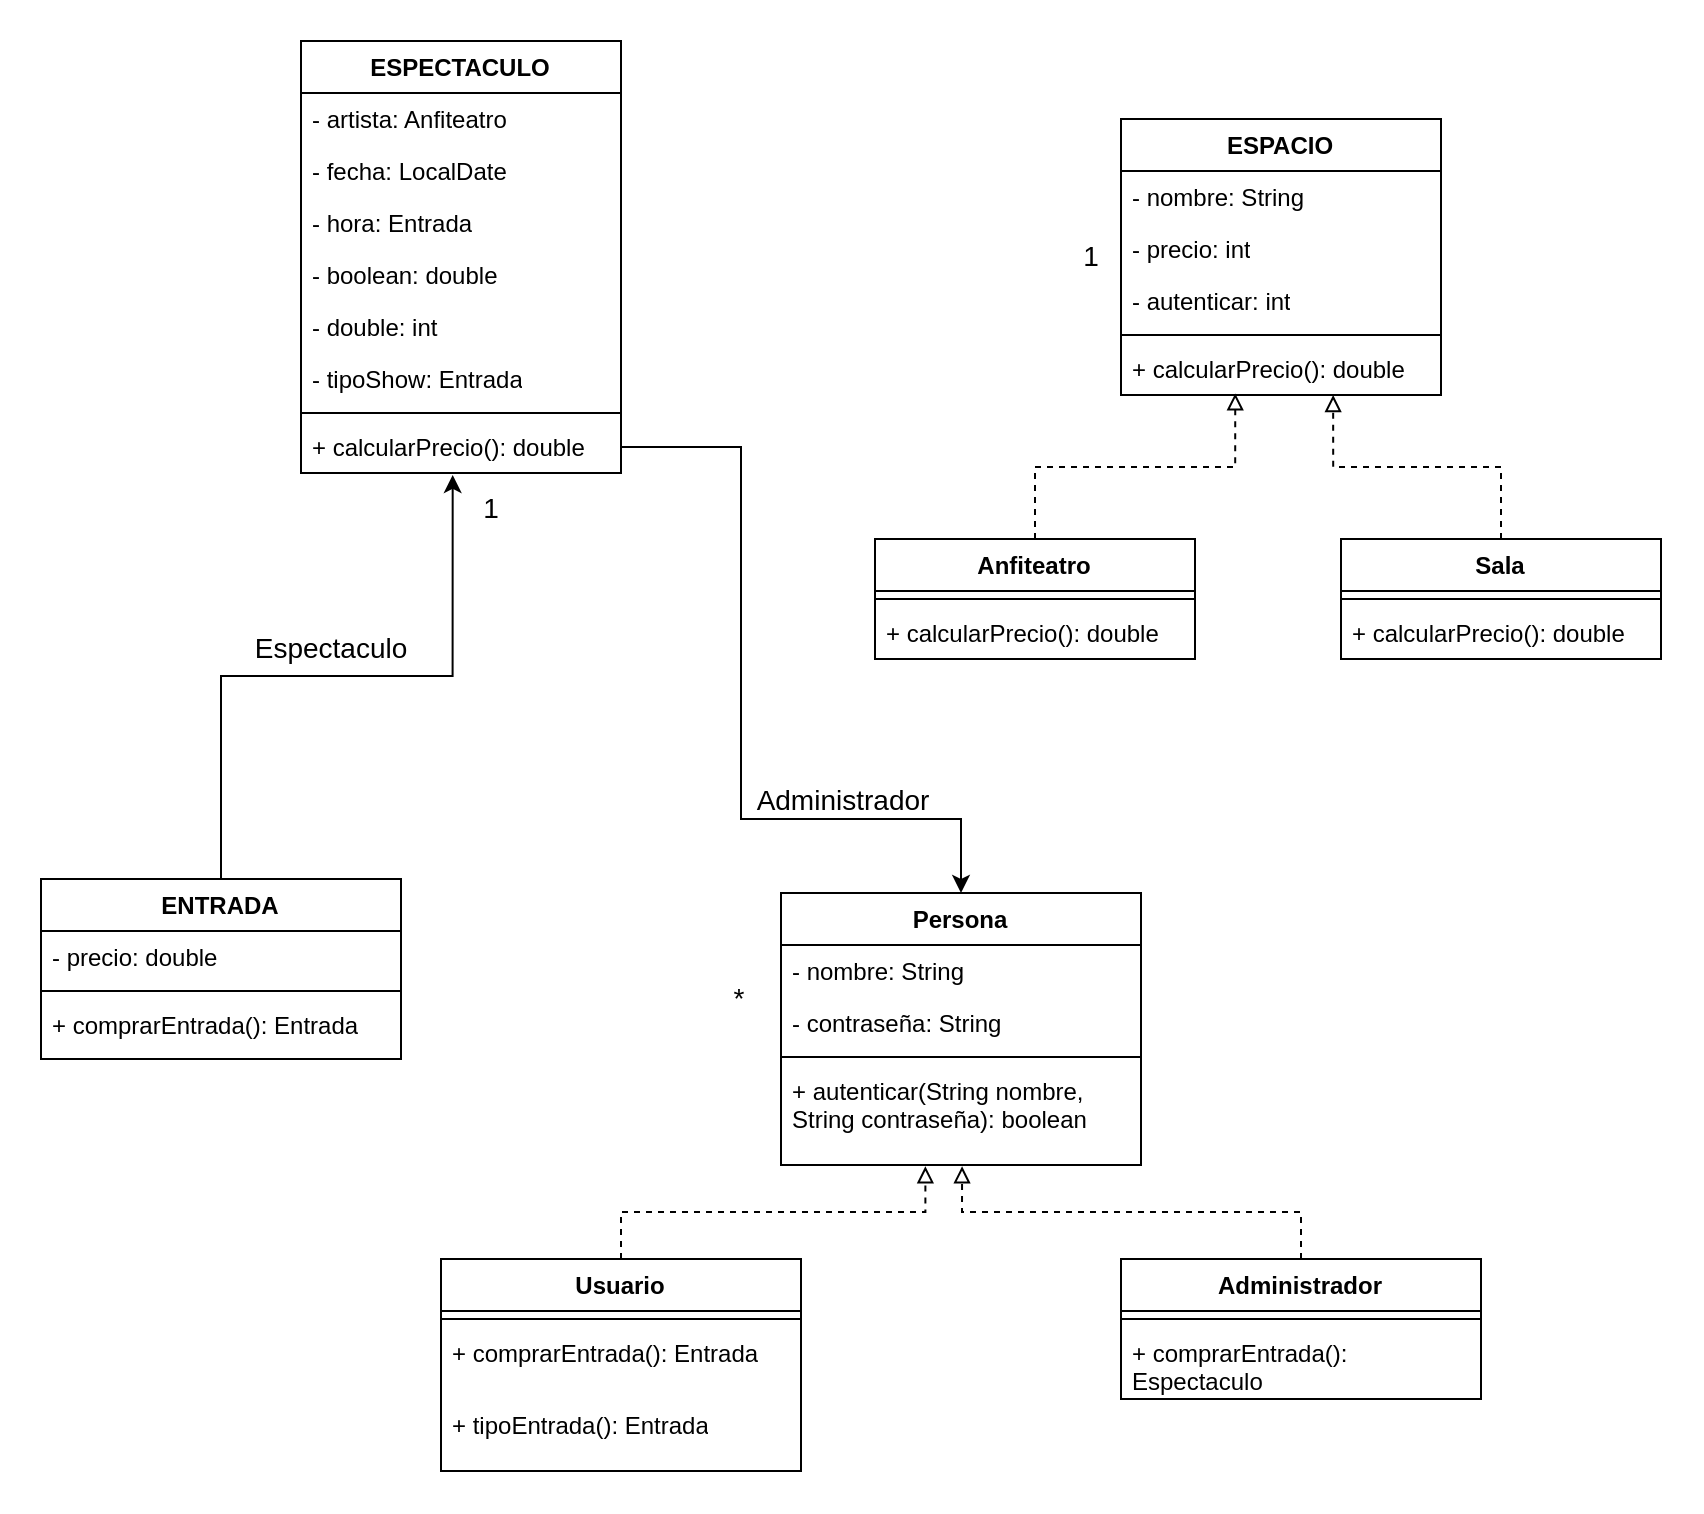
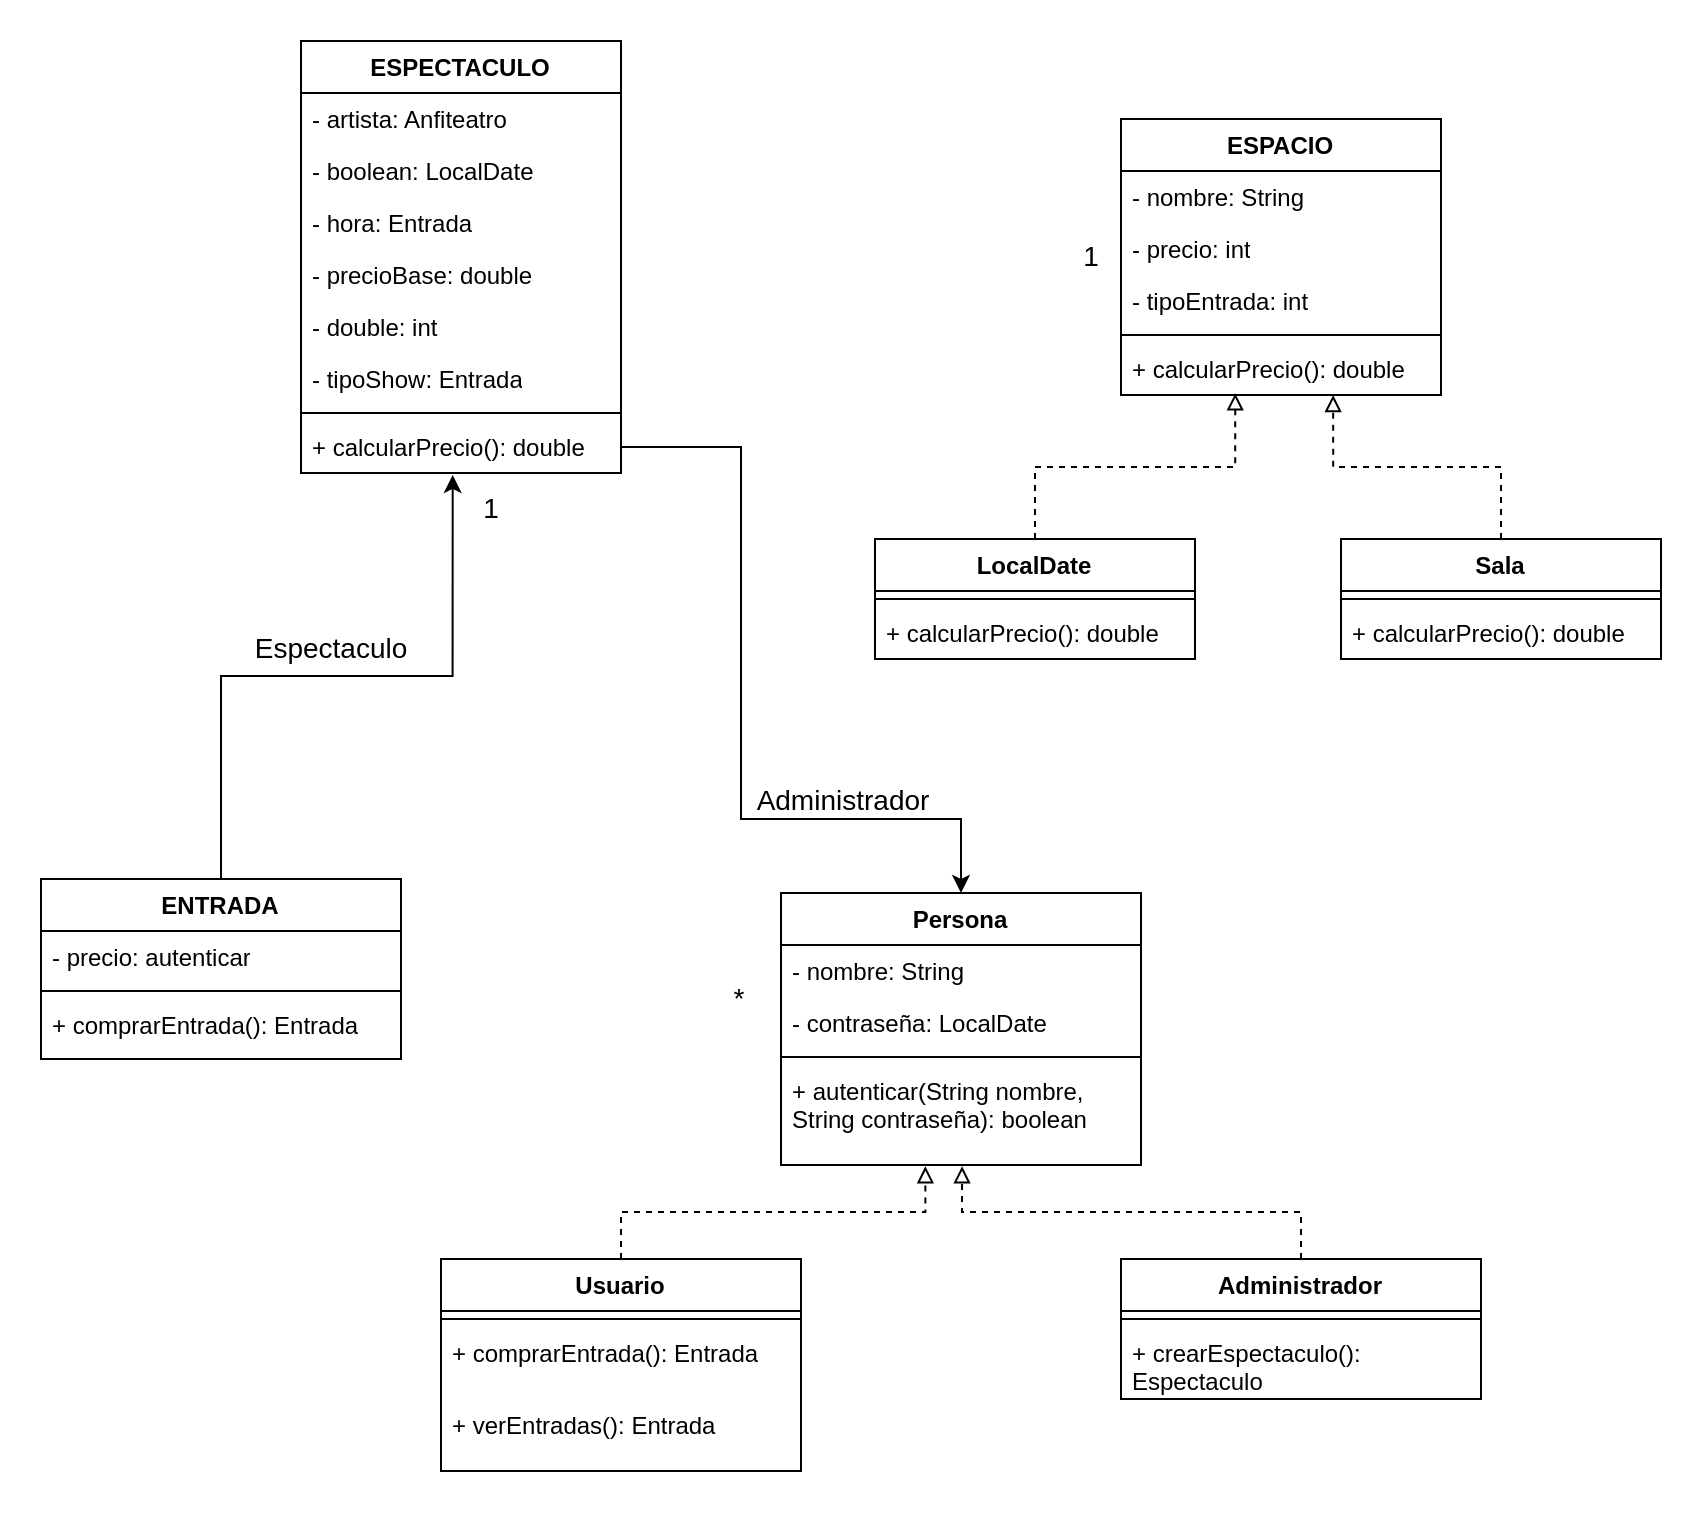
(421, 173) -> (432, 173)
(412, 277) -> (432, 277)
(1232, 303) -> (1238, 303)
(1035, 567) -> (1035, 567)
(145, 959) -> (172, 959)
(915, 1025) -> (935, 1025)
(1303, 1370) -> (1303, 1370)
(602, 1427) -> (605, 1427)
